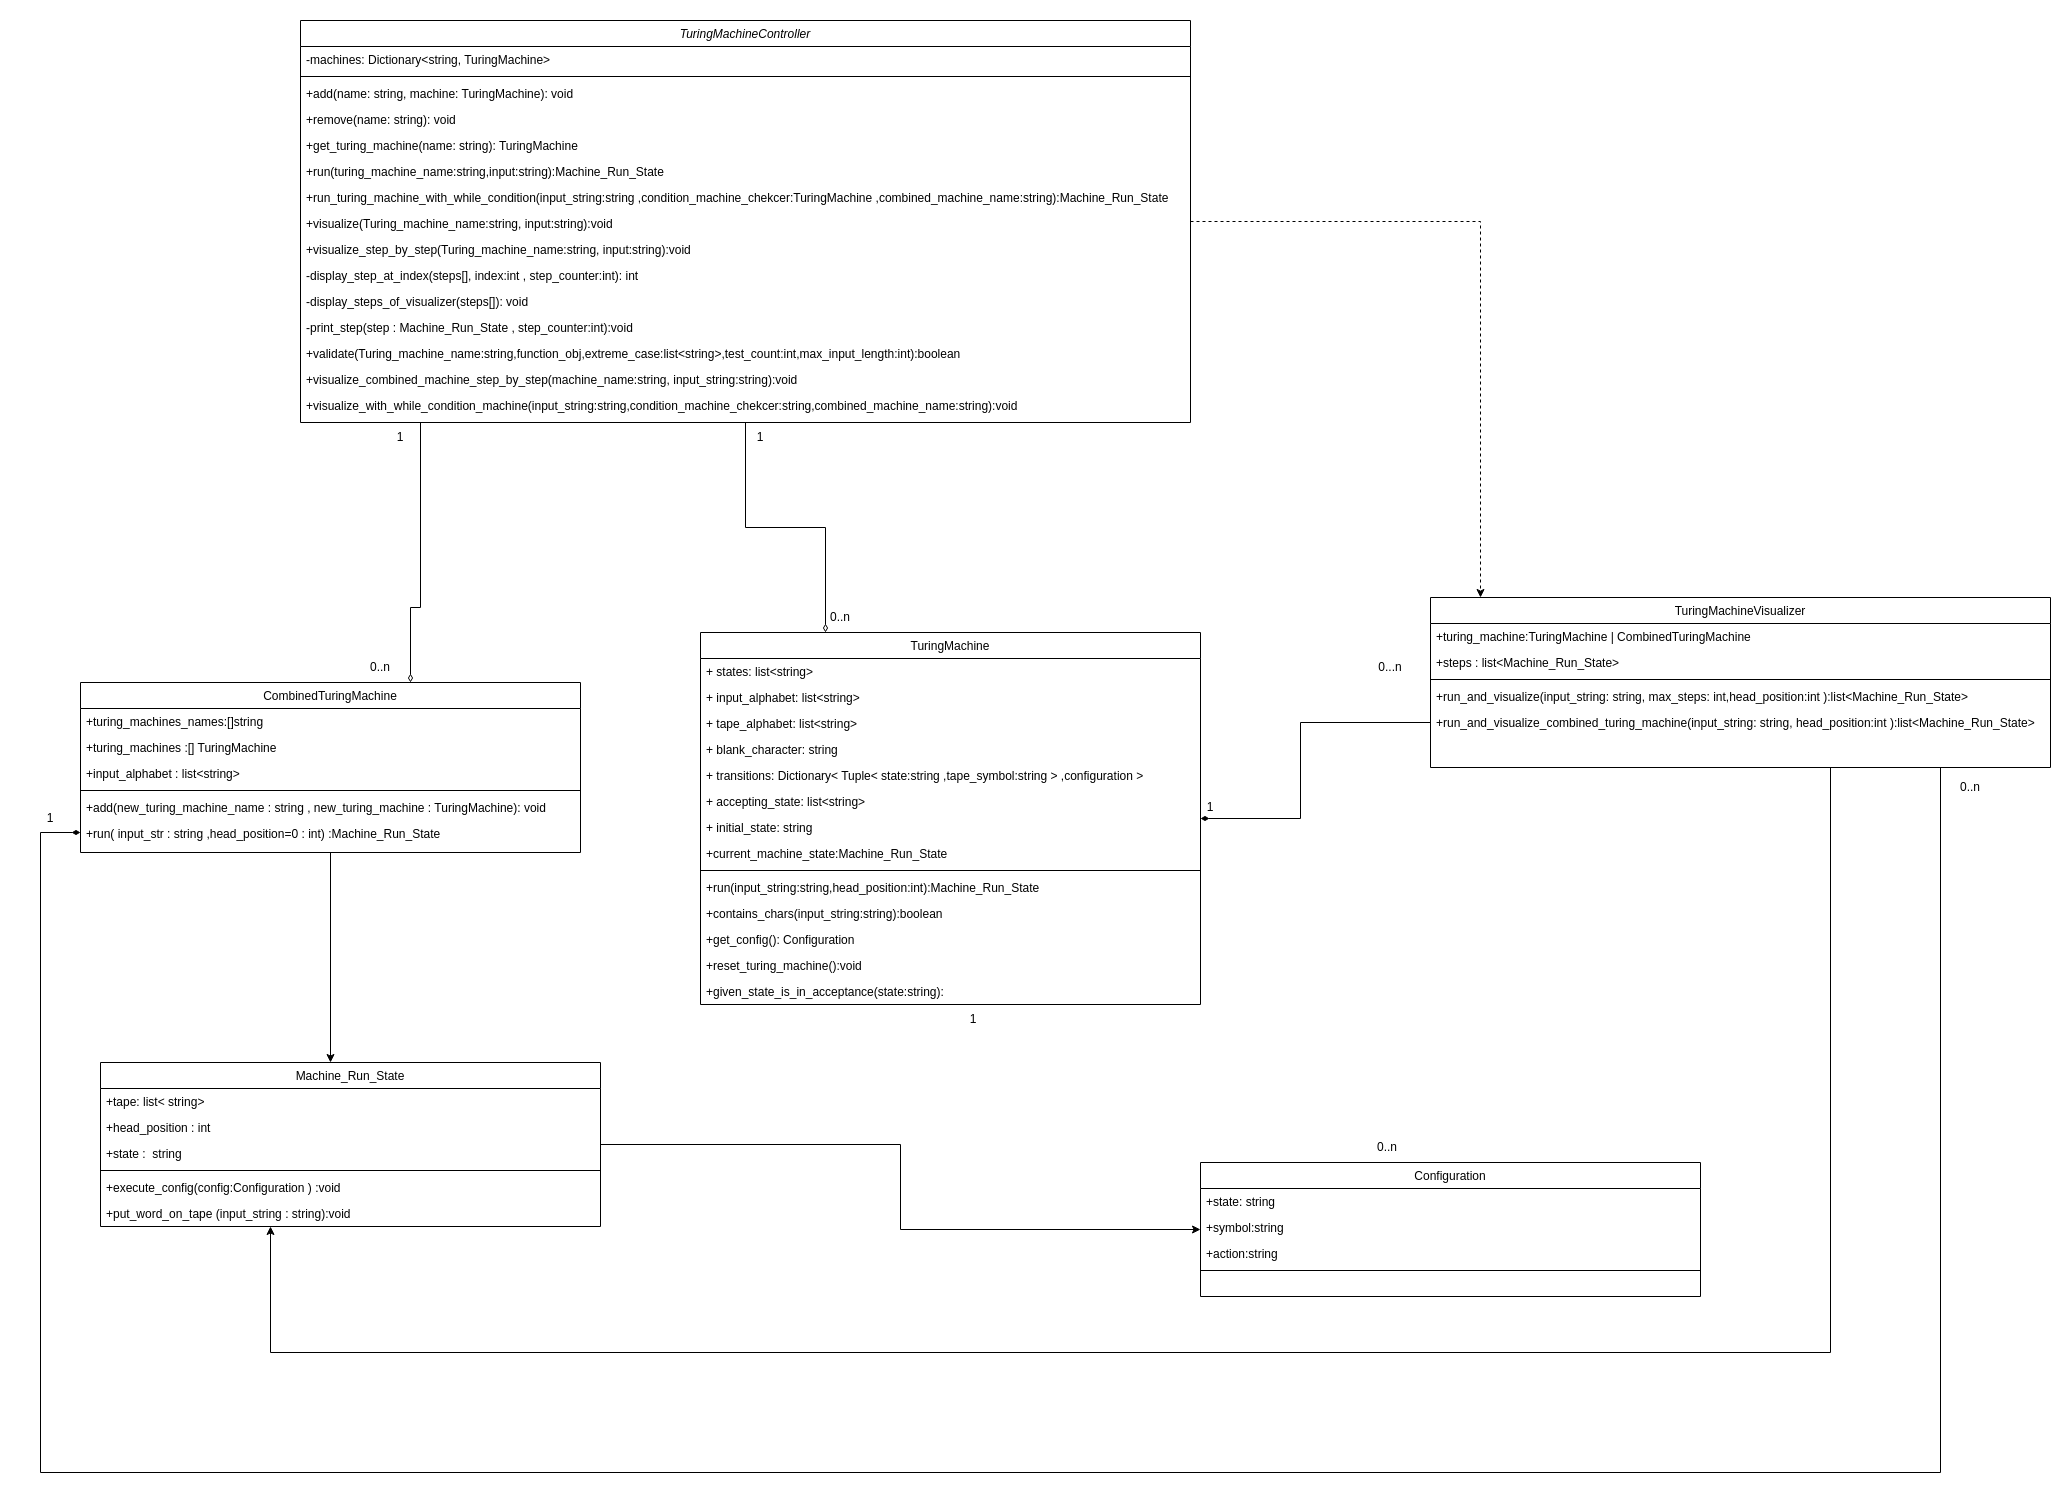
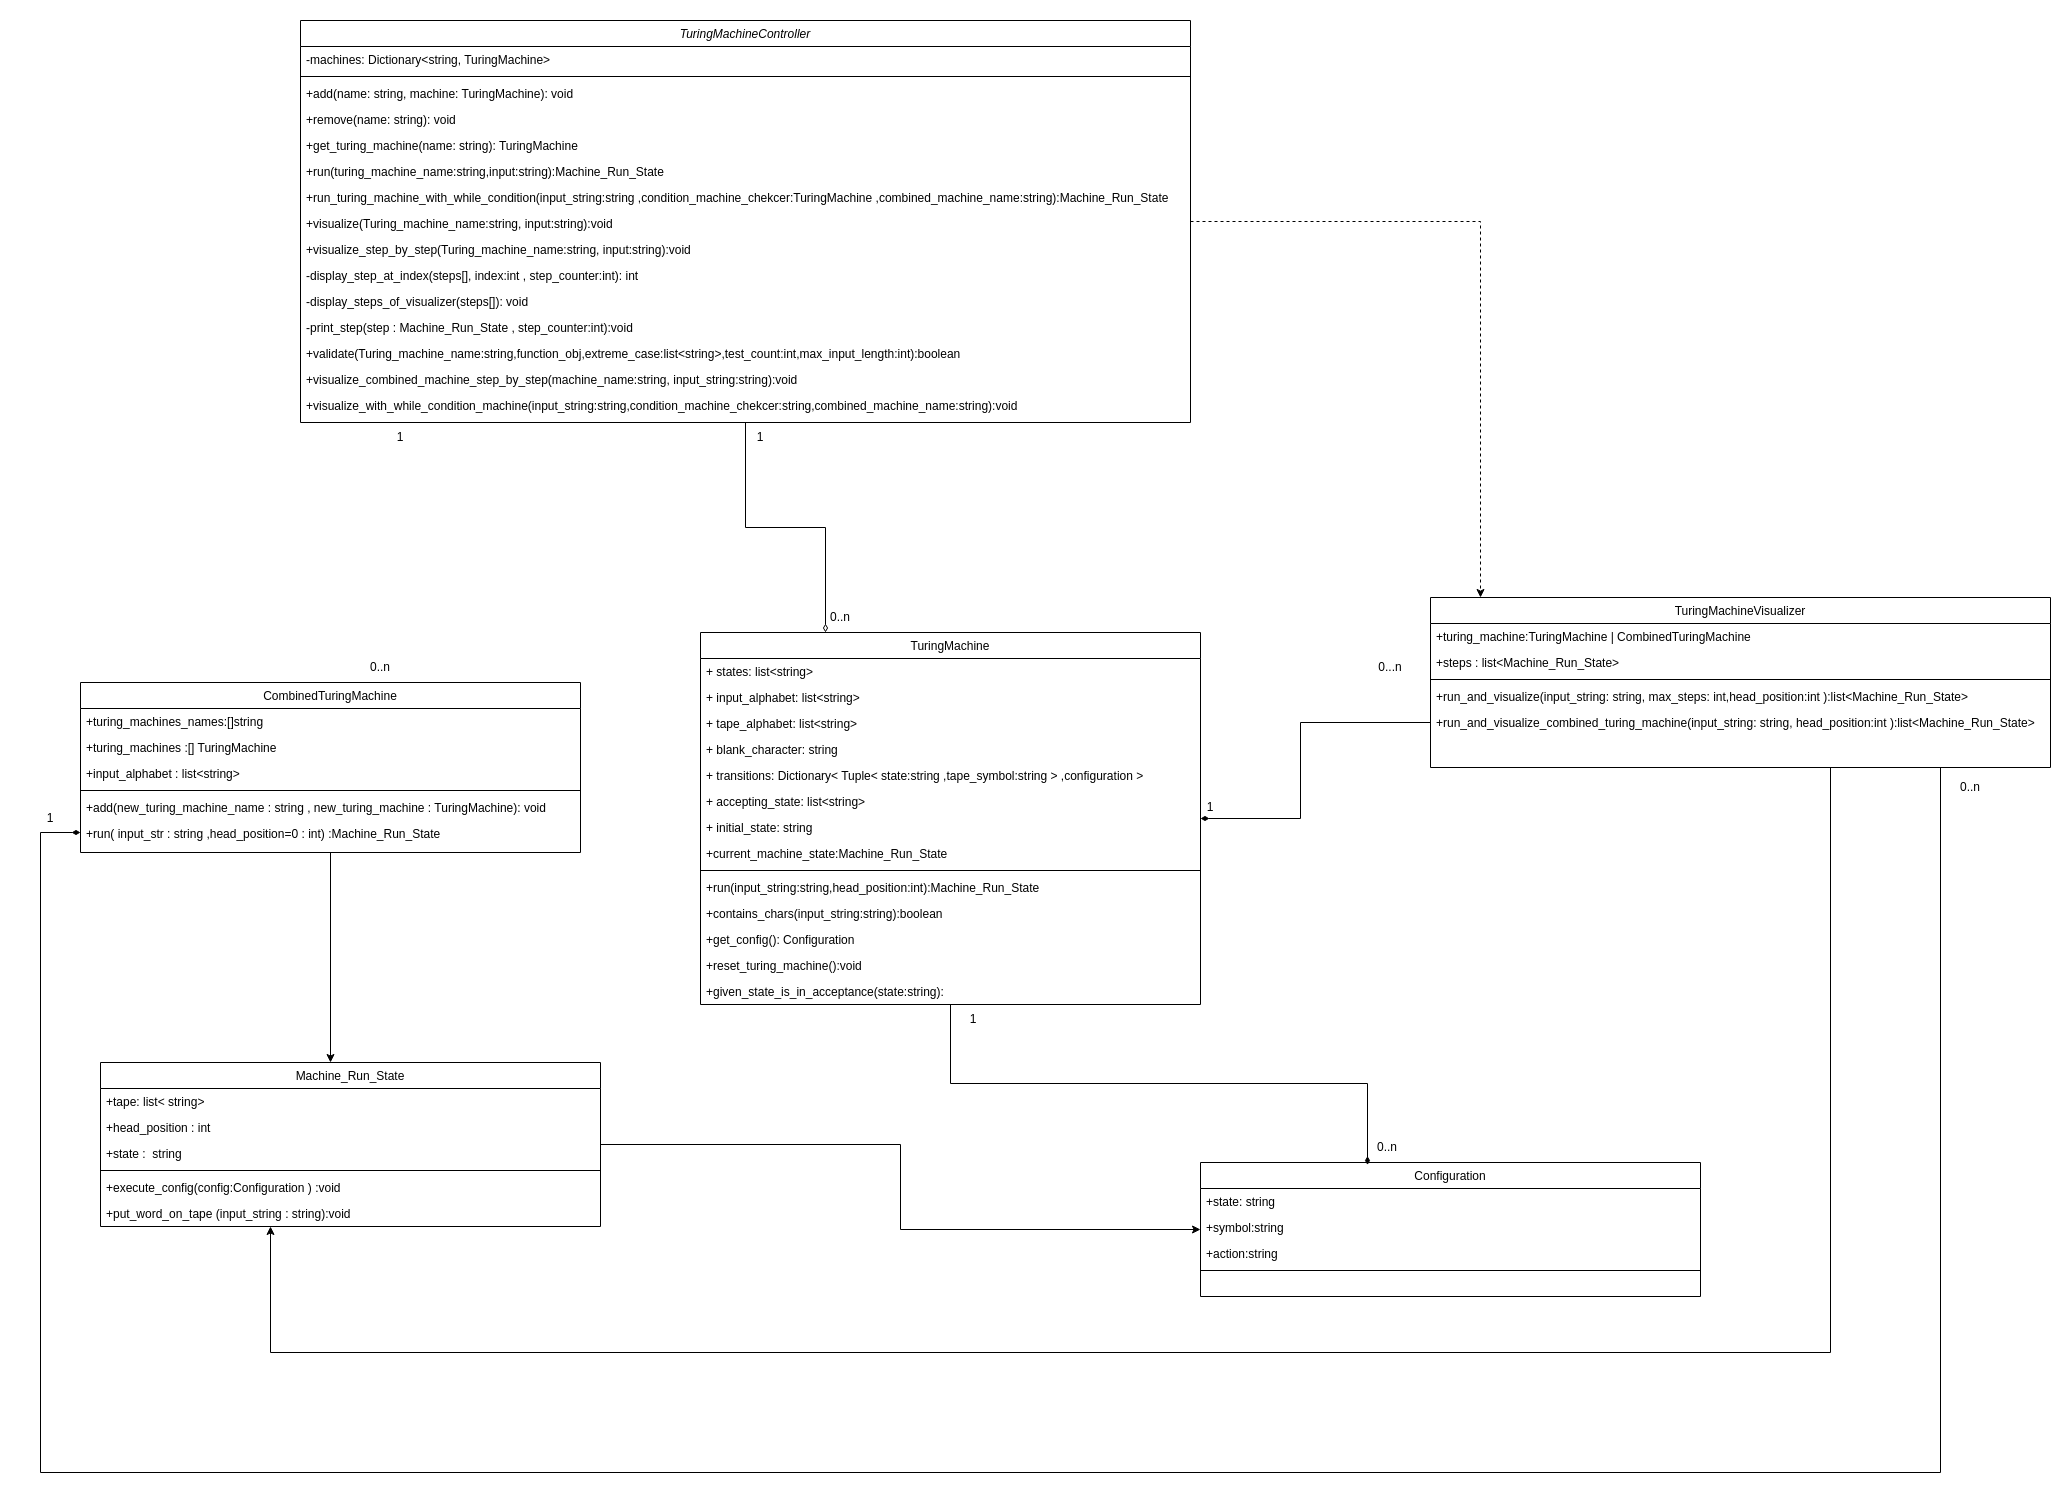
(421, 554) -> none
none -> (1157, 1084)
